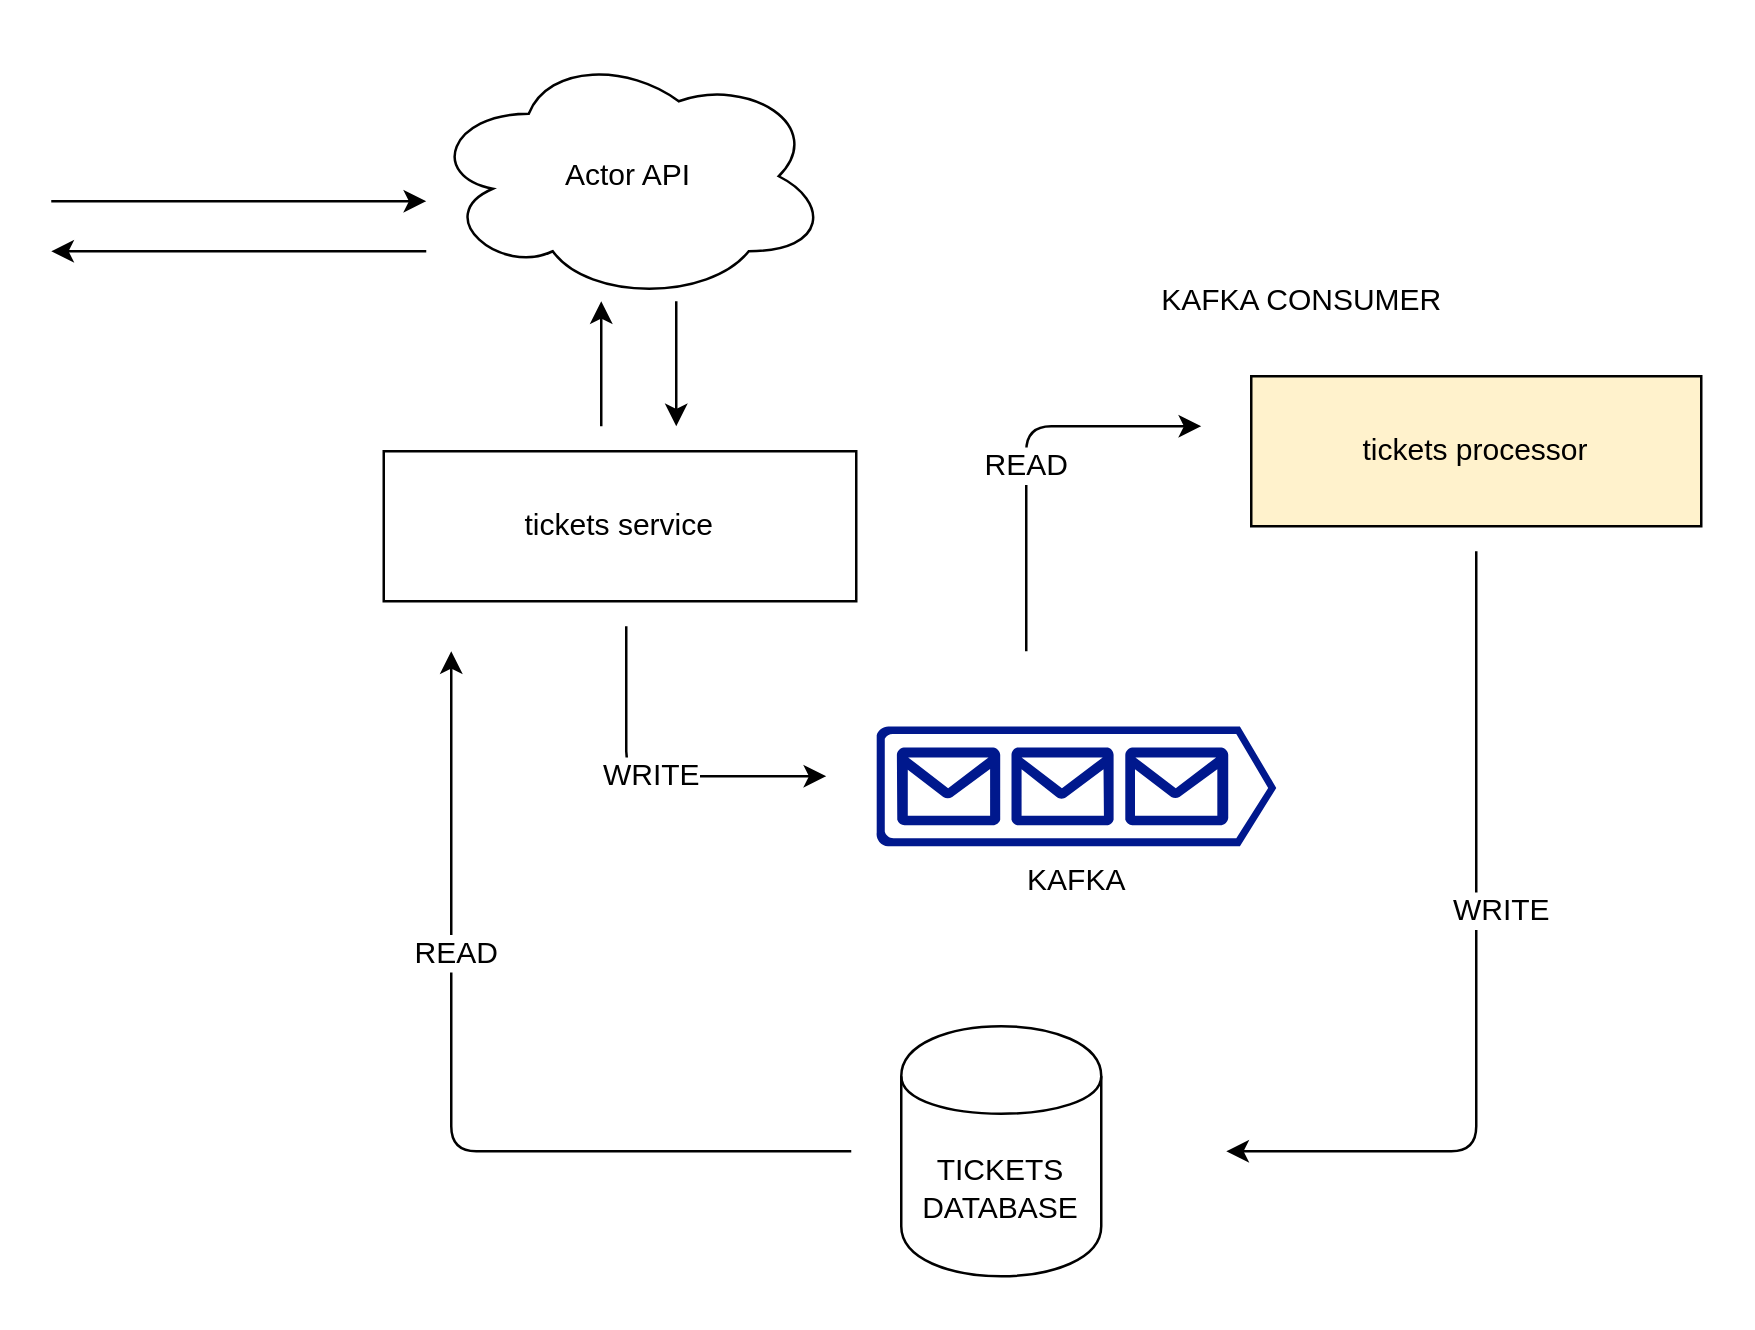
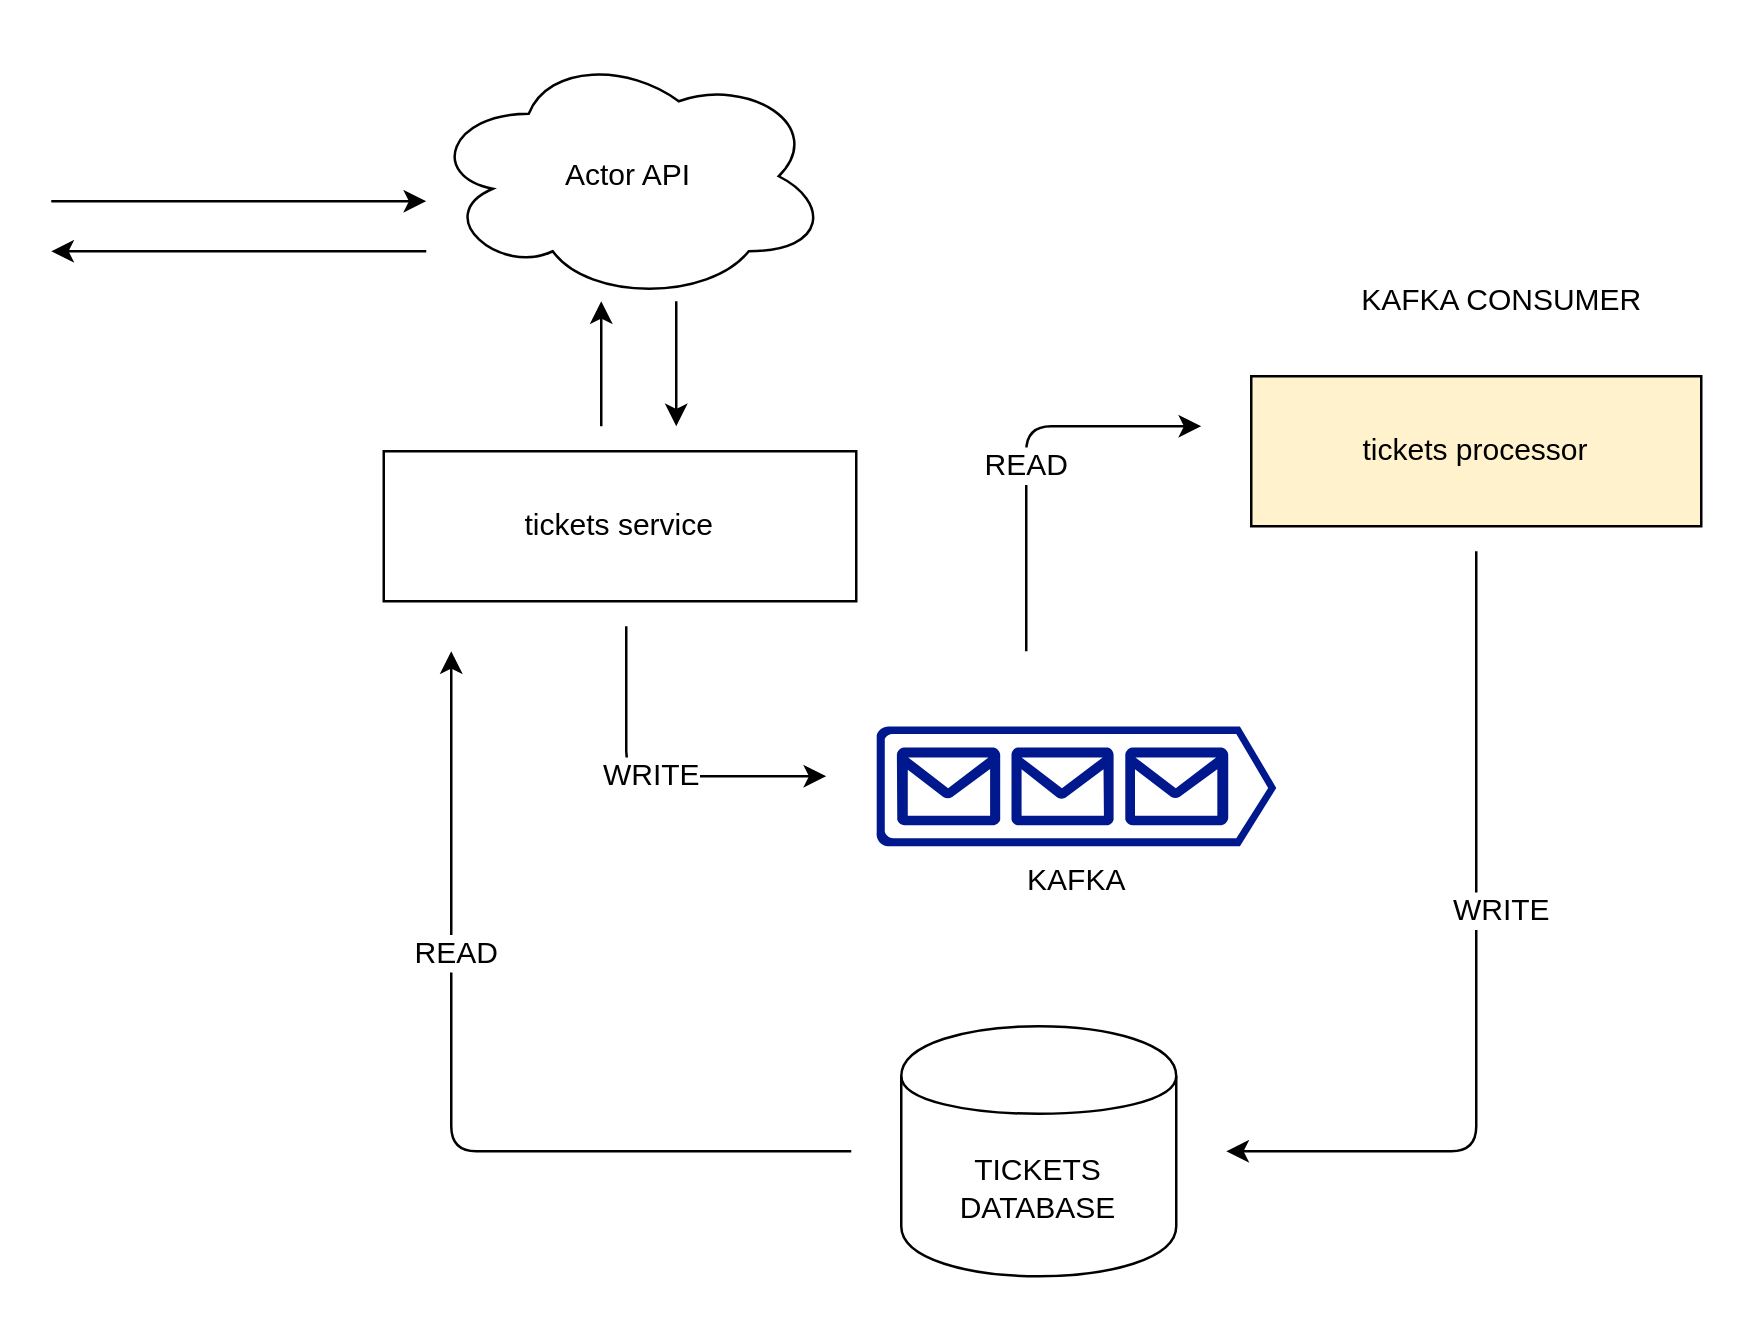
(1301, 301) -> (1501, 301)
(1001, 1151) -> (1039, 1151)
